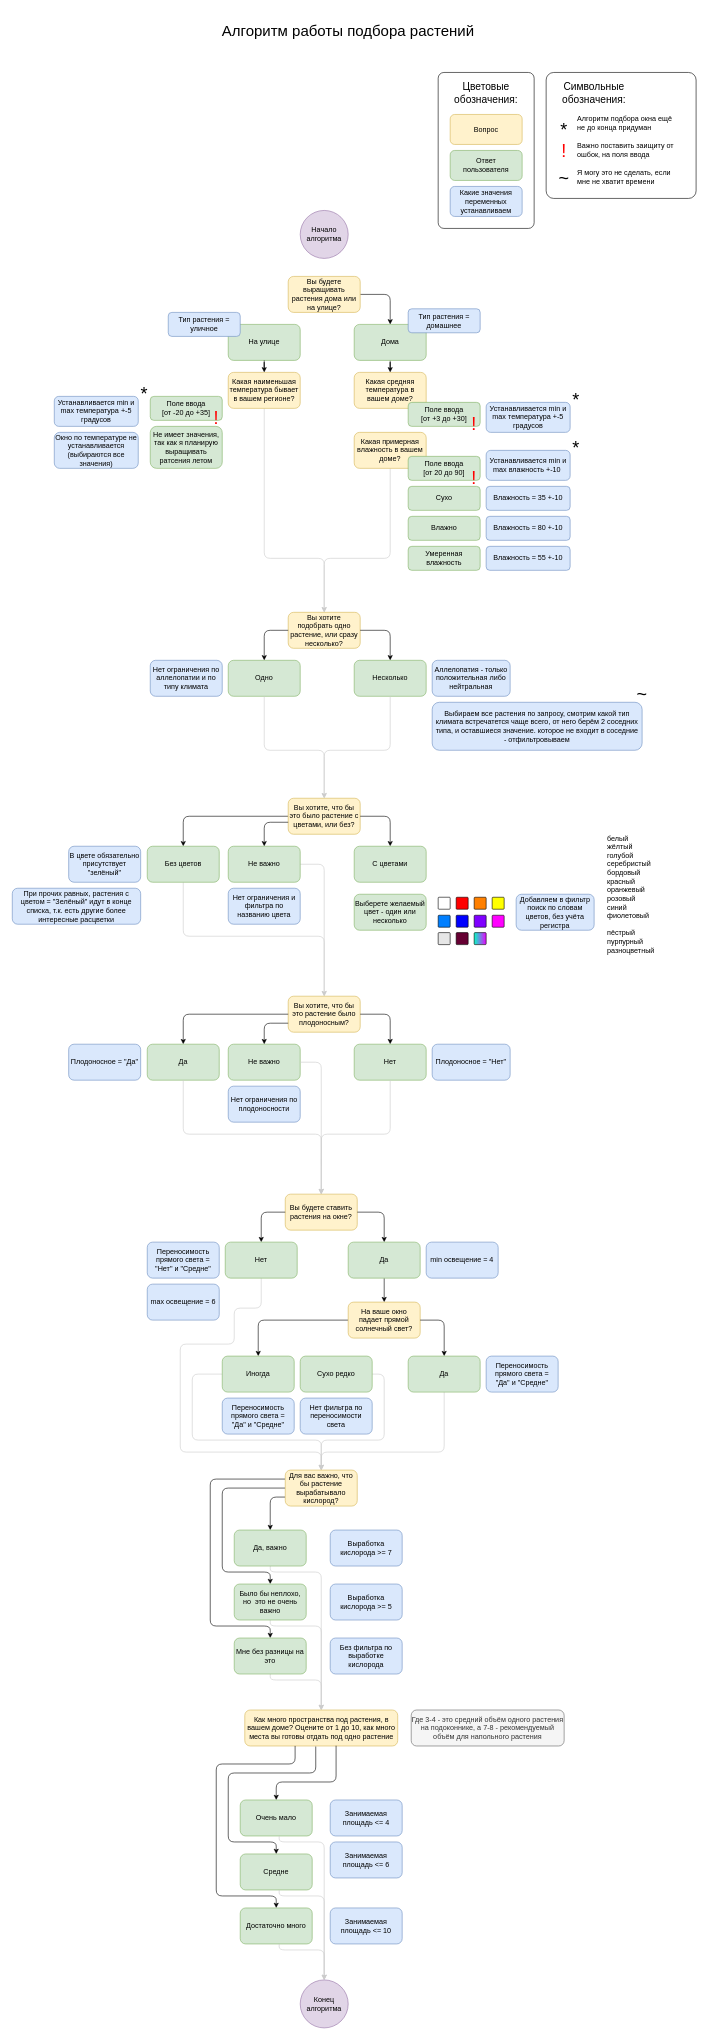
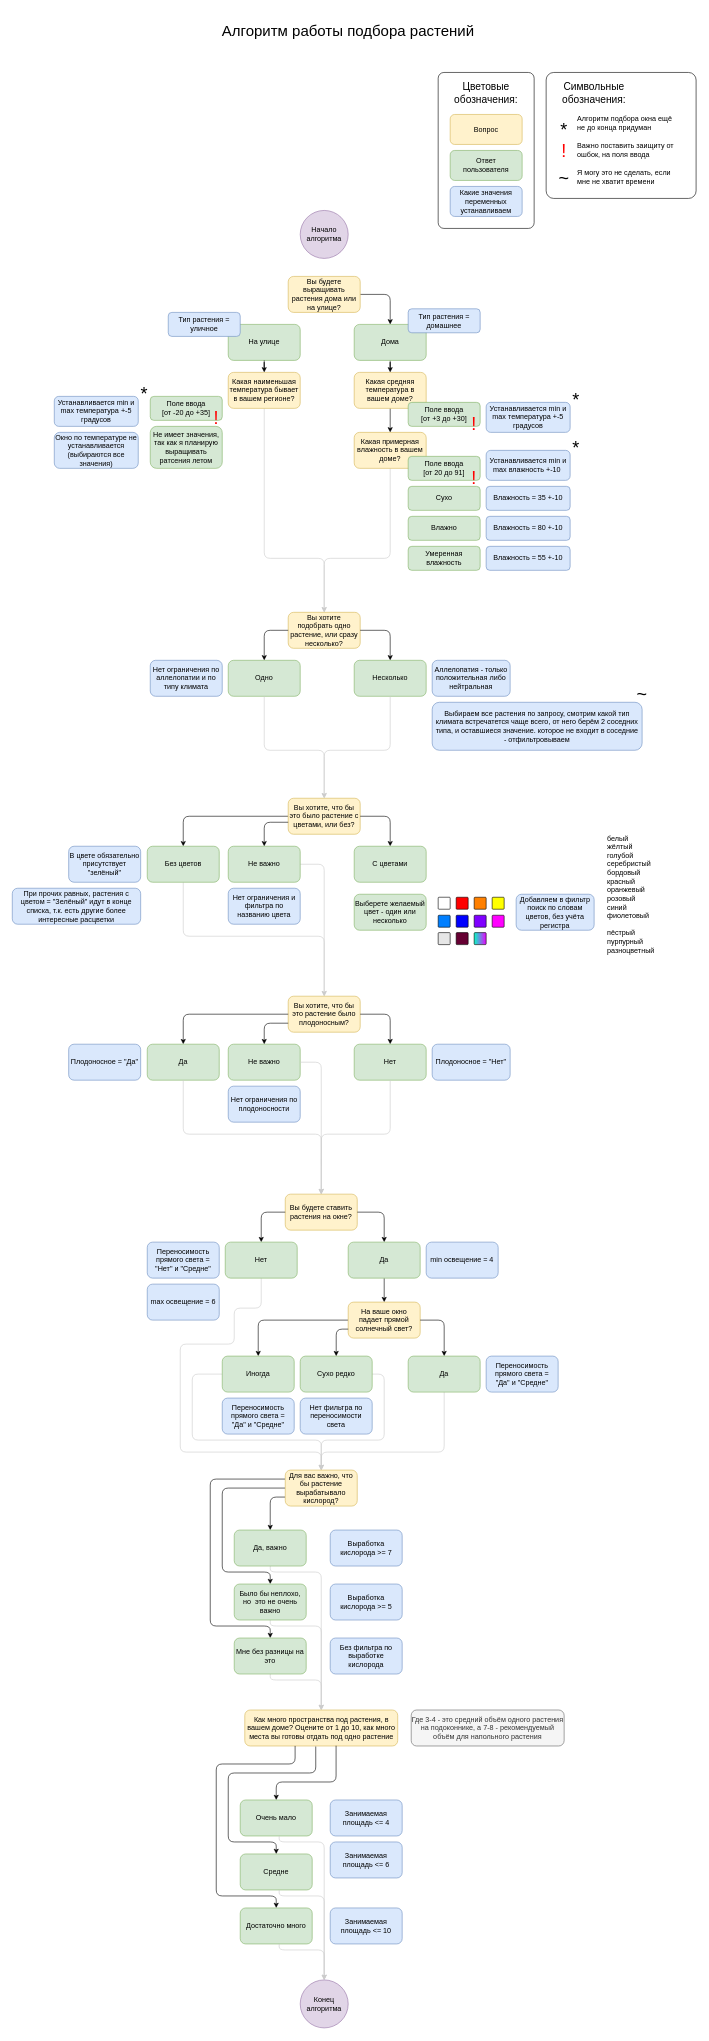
none -> (390, 426)
(444, 468) -> (444, 468)
none -> (338, 1331)
